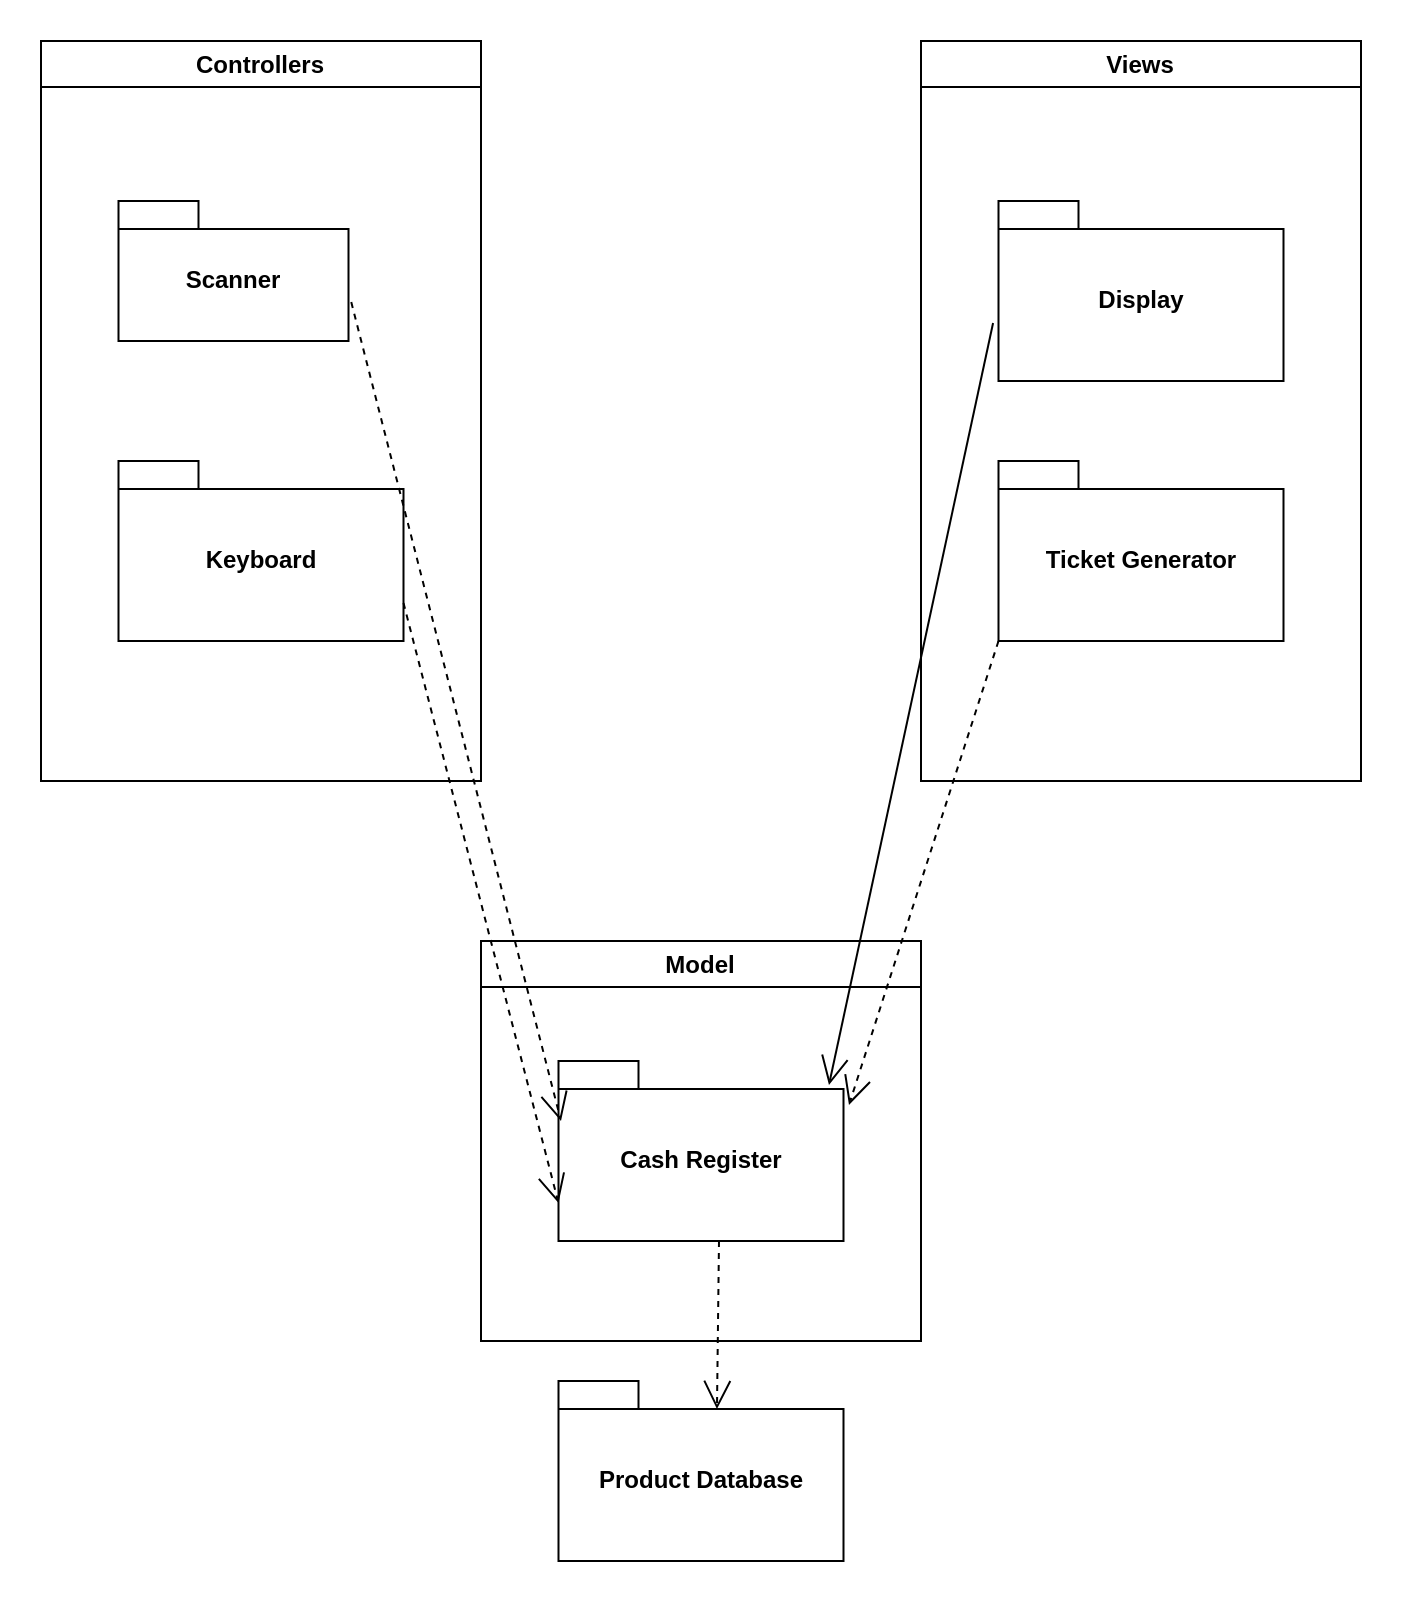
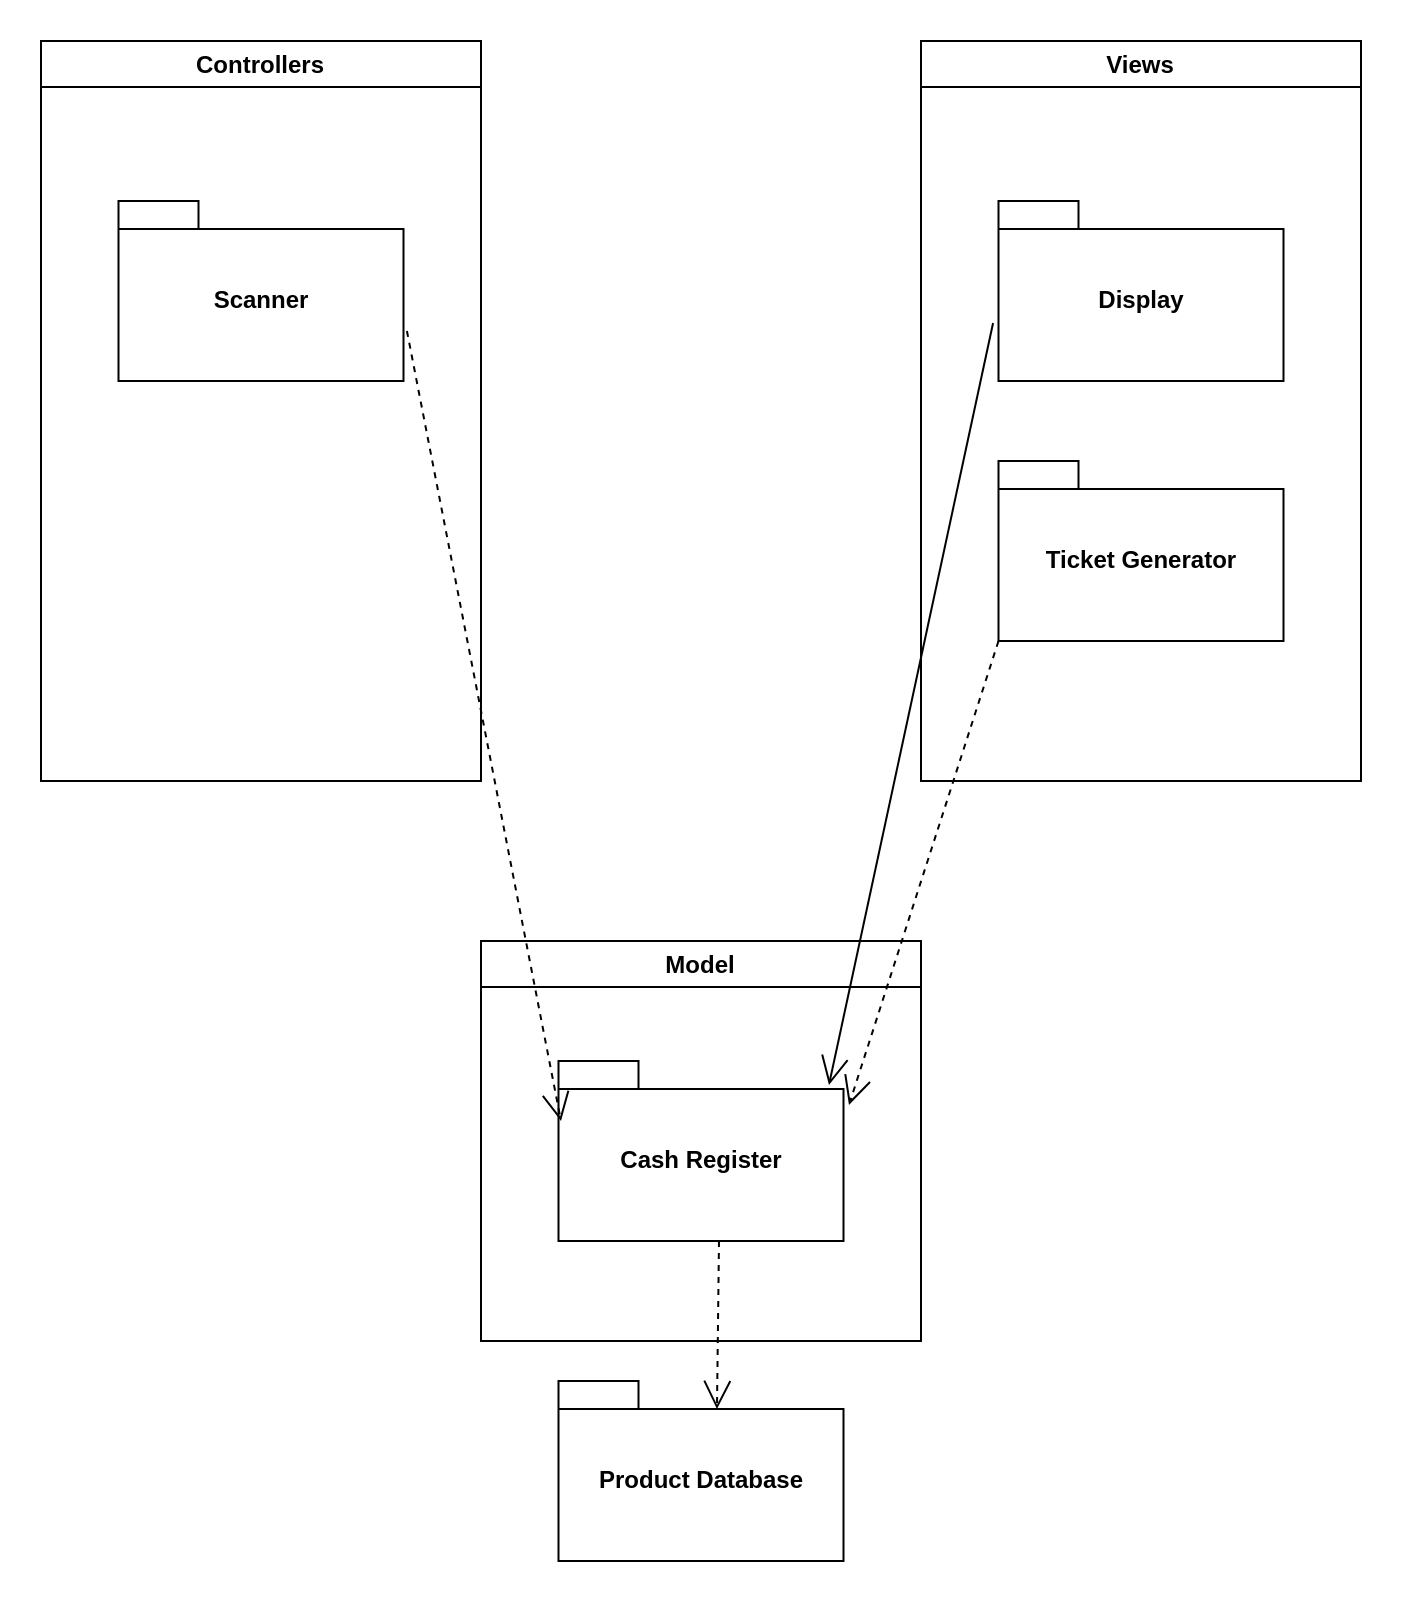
(234, 271) -> (261, 291)
(261, 551) -> none
(504, 992) -> none
